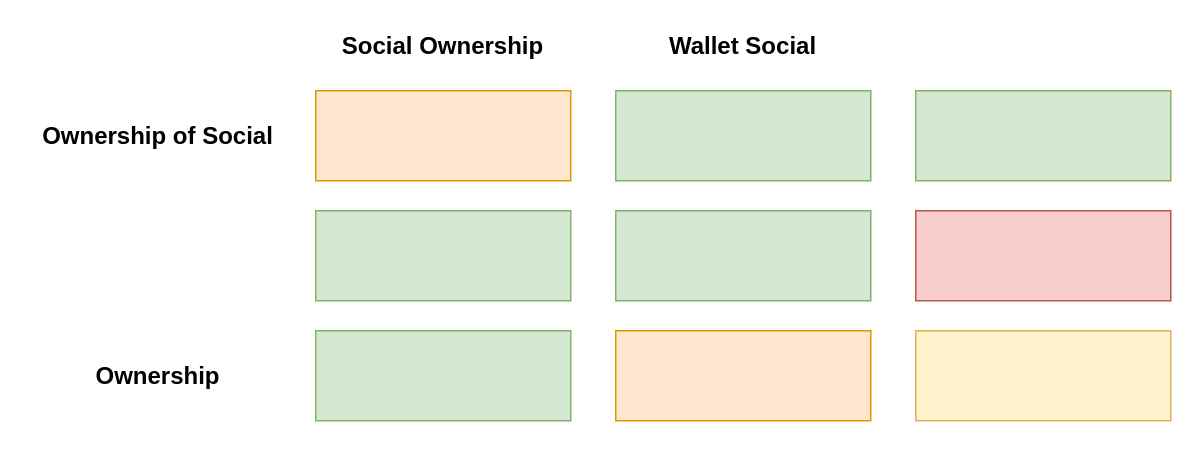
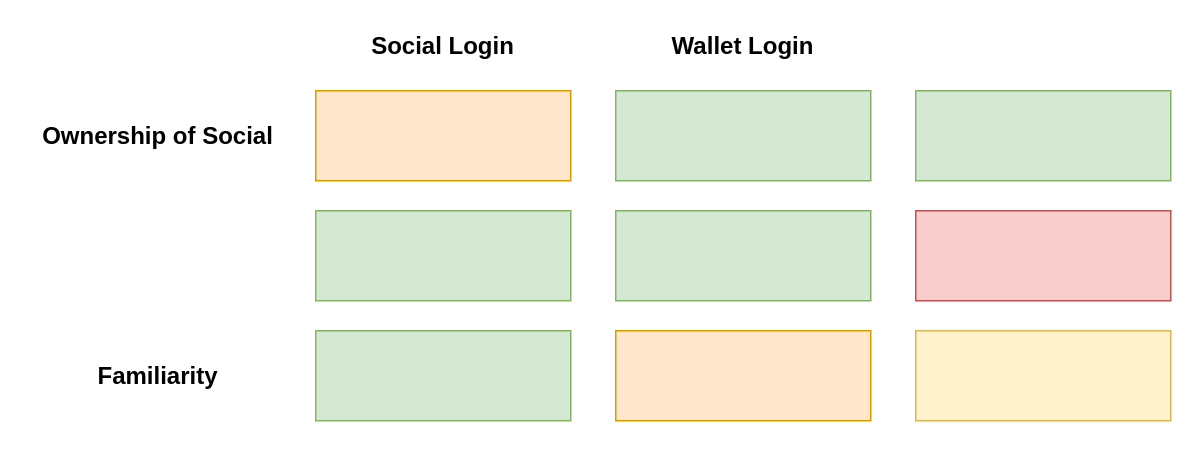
(443, 46) -> (443, 46)
(743, 46) -> (743, 46)
(158, 376) -> (158, 376)
